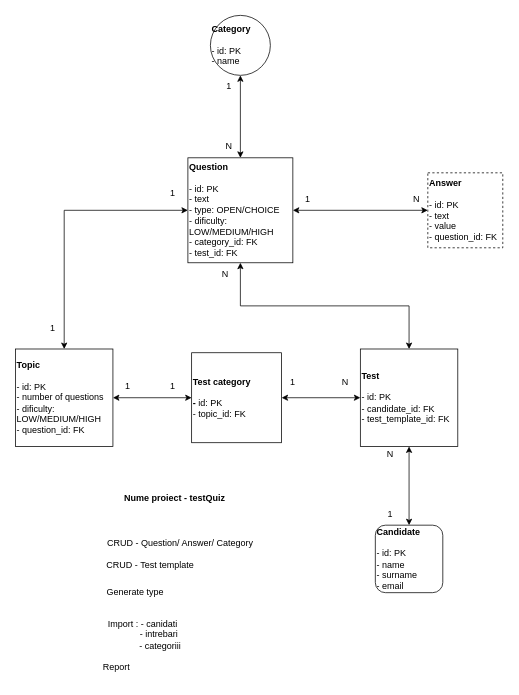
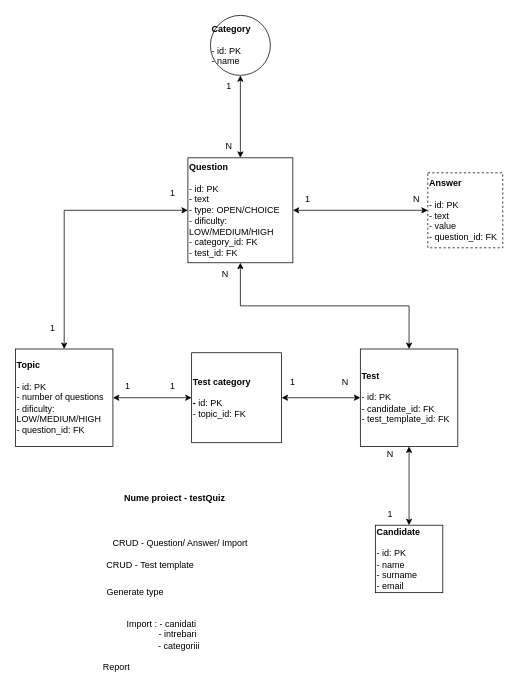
(180, 543) -> (180, 543)
(409, 559) -> (409, 559)
(143, 635) -> (162, 635)
